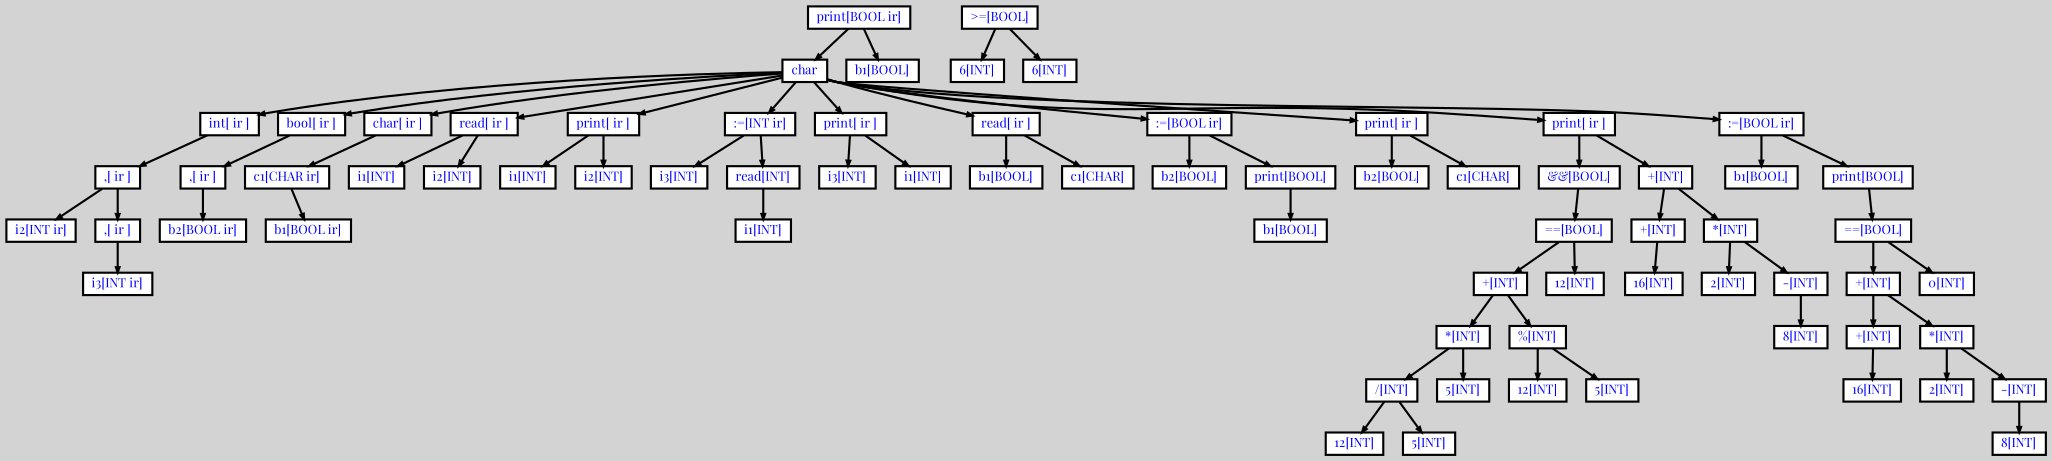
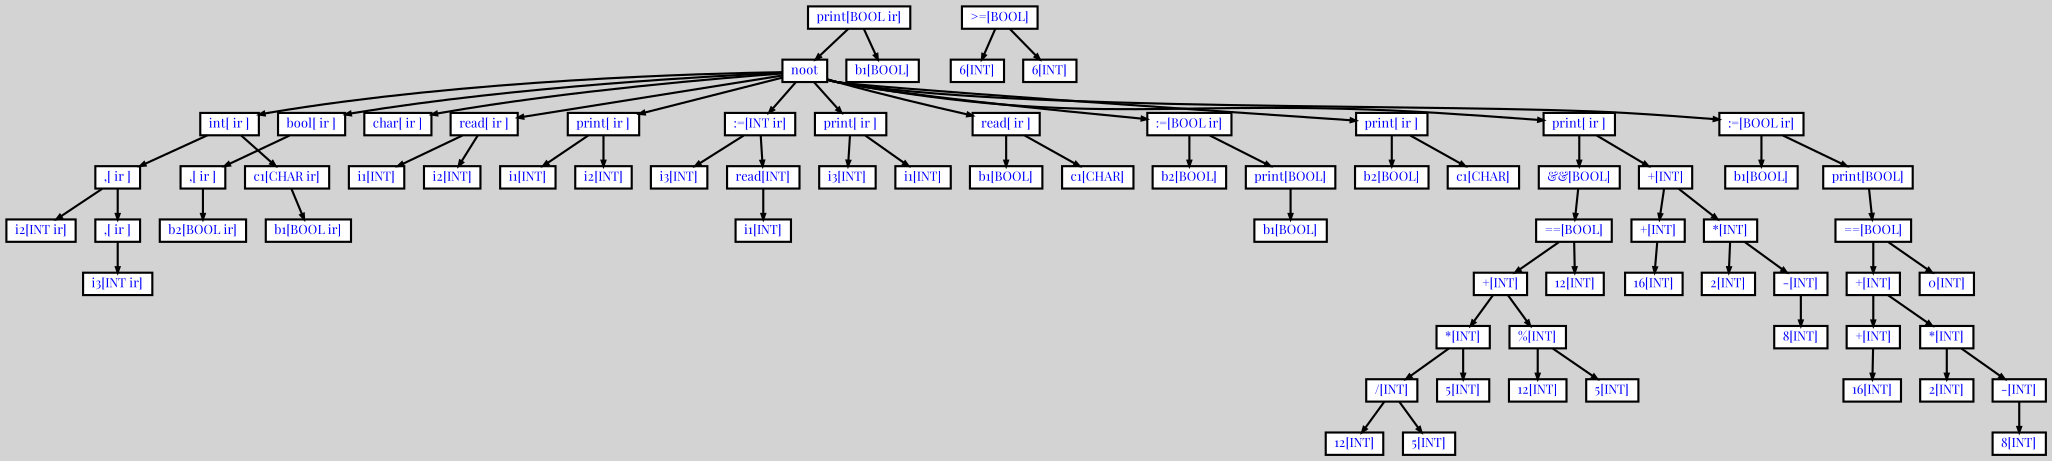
(805, 71) -> (805, 71)
(345, 150) -> (252, 145)
